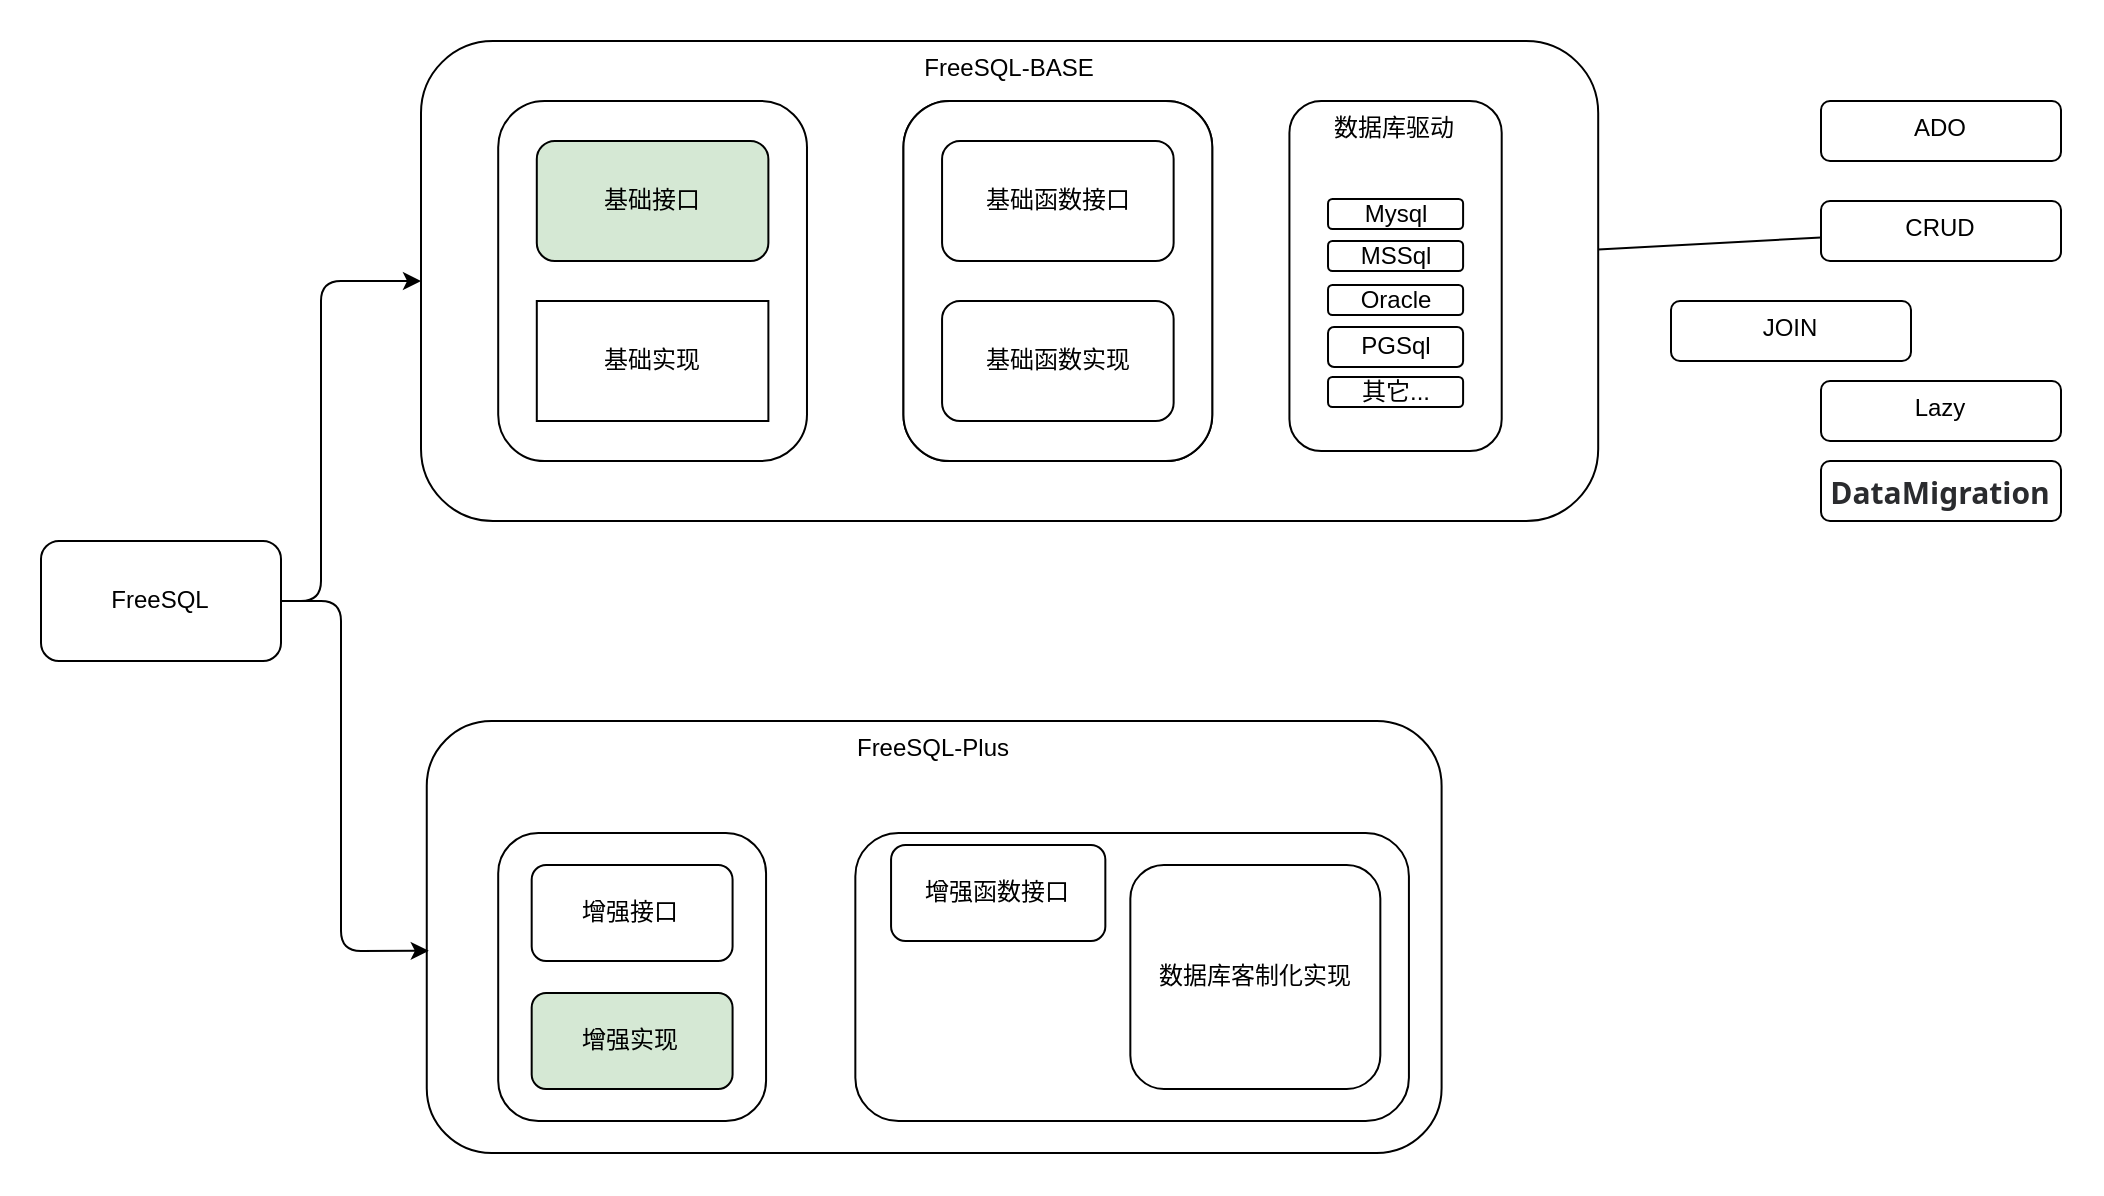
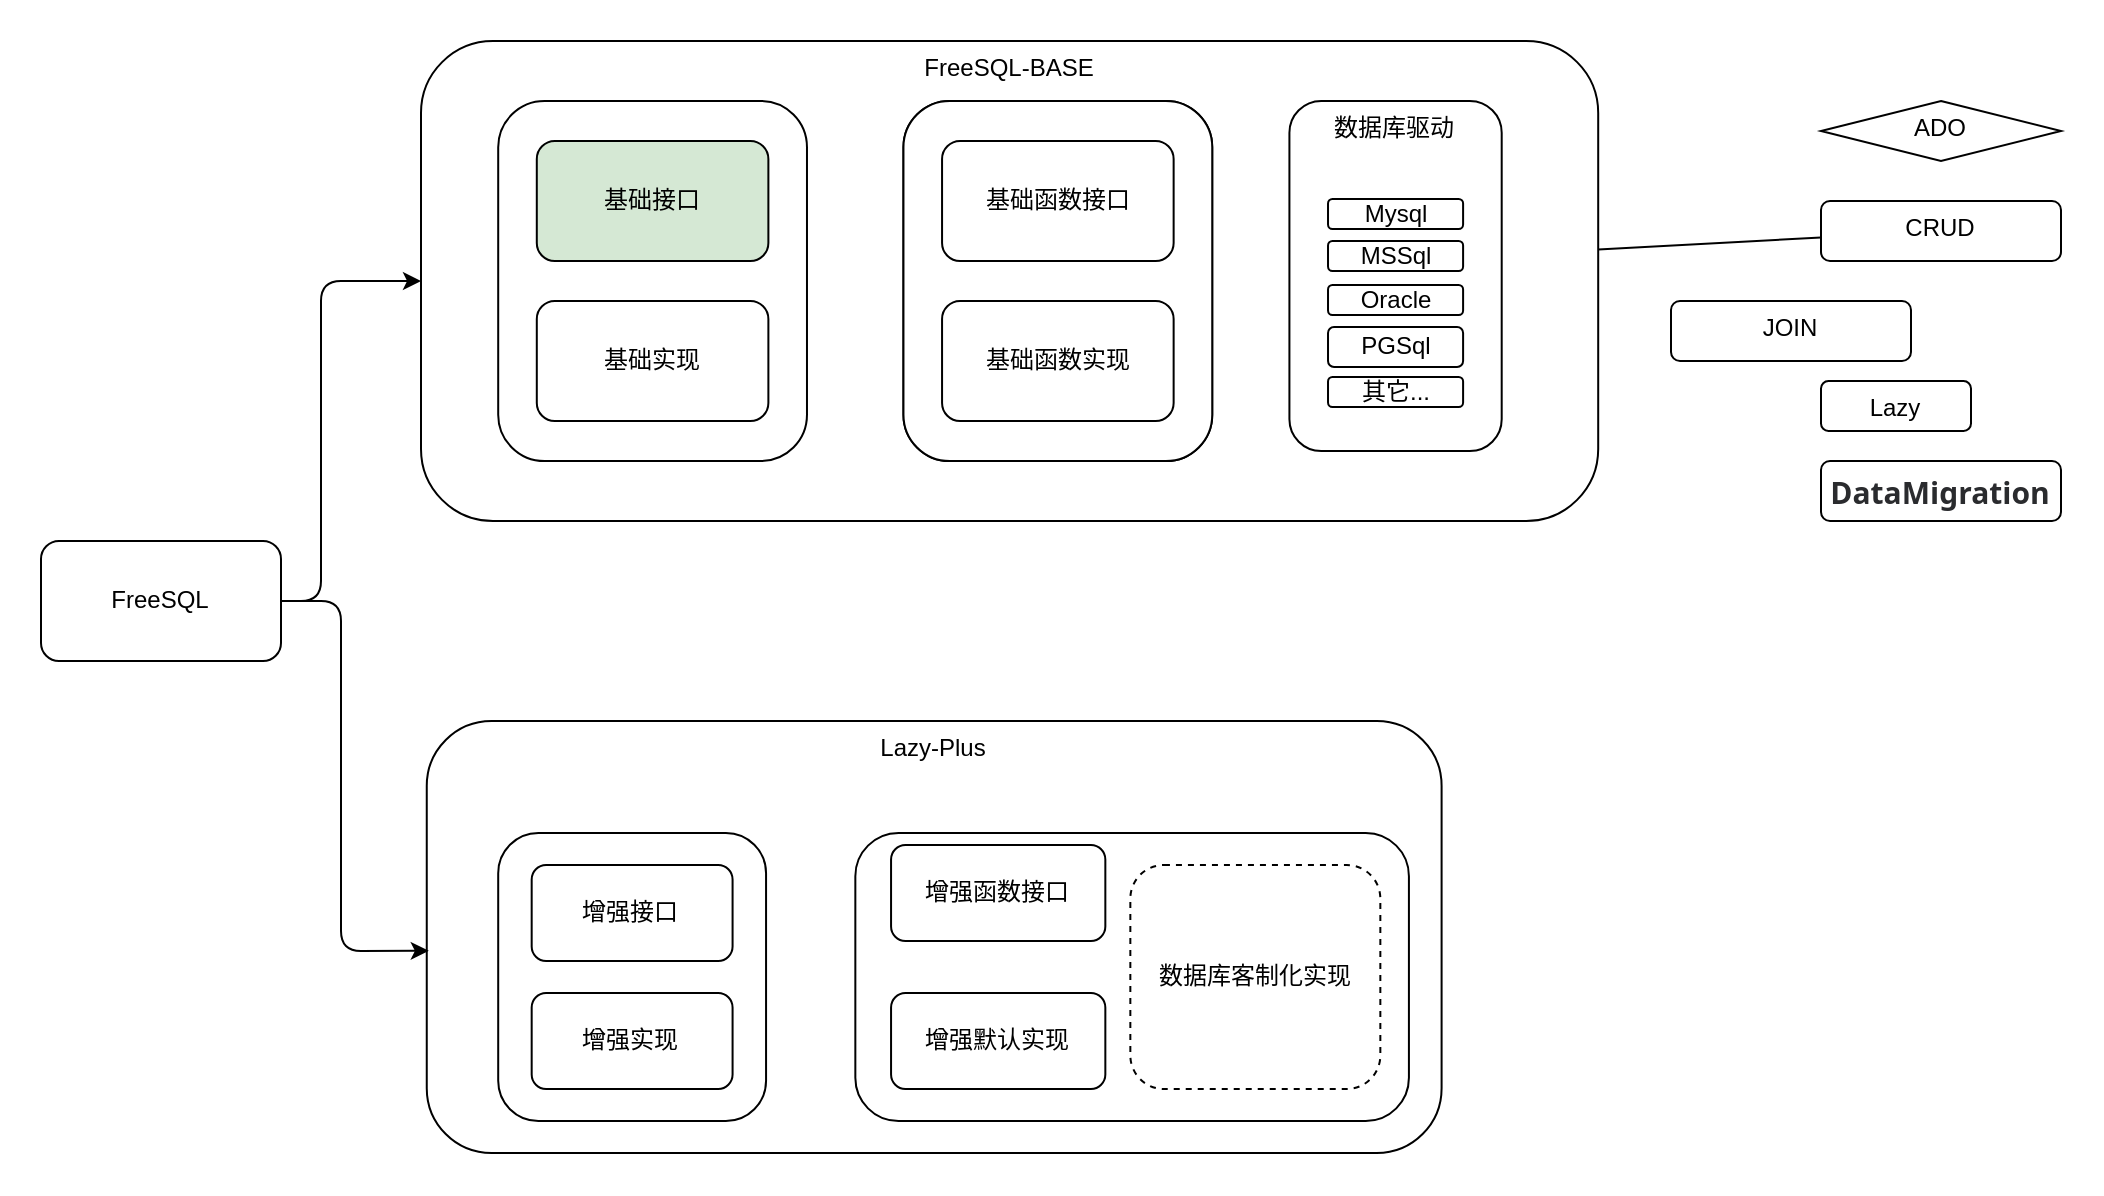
(1941, 131) -> (1941, 131)
(653, 361) -> (653, 361)
(1941, 411) -> (1896, 406)
(934, 749) -> (934, 749)
(1255, 977) -> (1255, 977)
(632, 1041) -> (632, 1041)
none -> (998, 1041)
